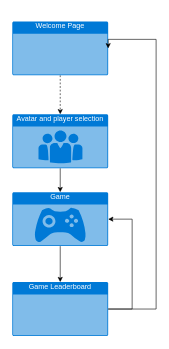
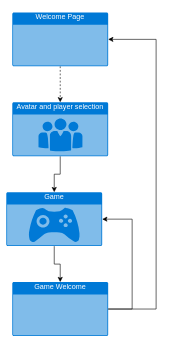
(60, 48) -> (60, 39)
(60, 141) -> (60, 129)
(60, 219) -> (54, 219)
(60, 287) -> (60, 287)
